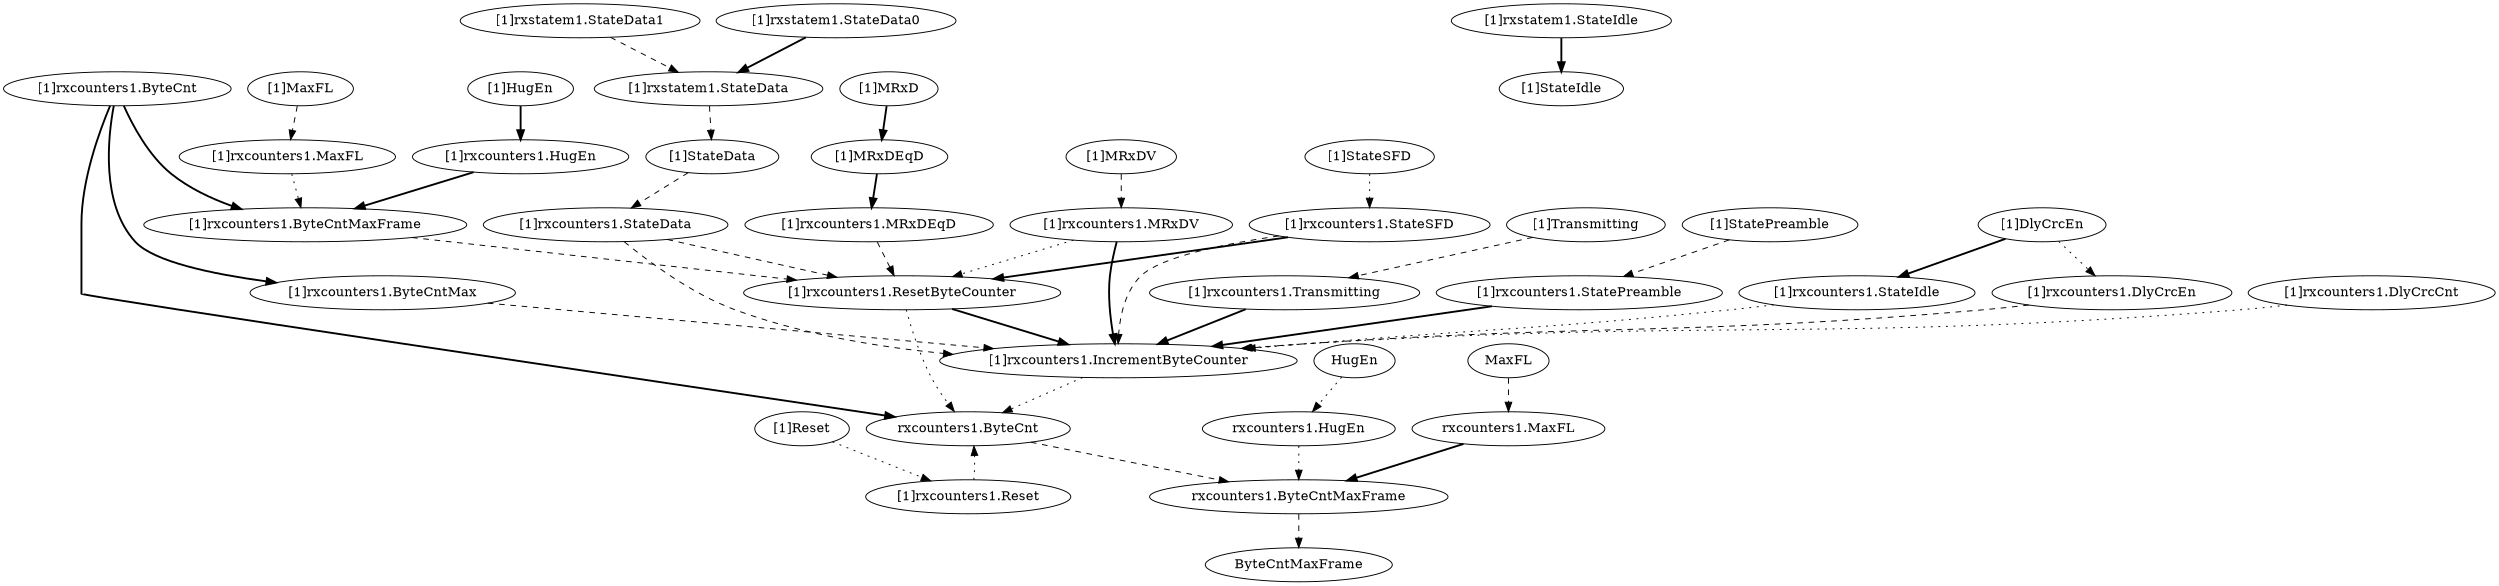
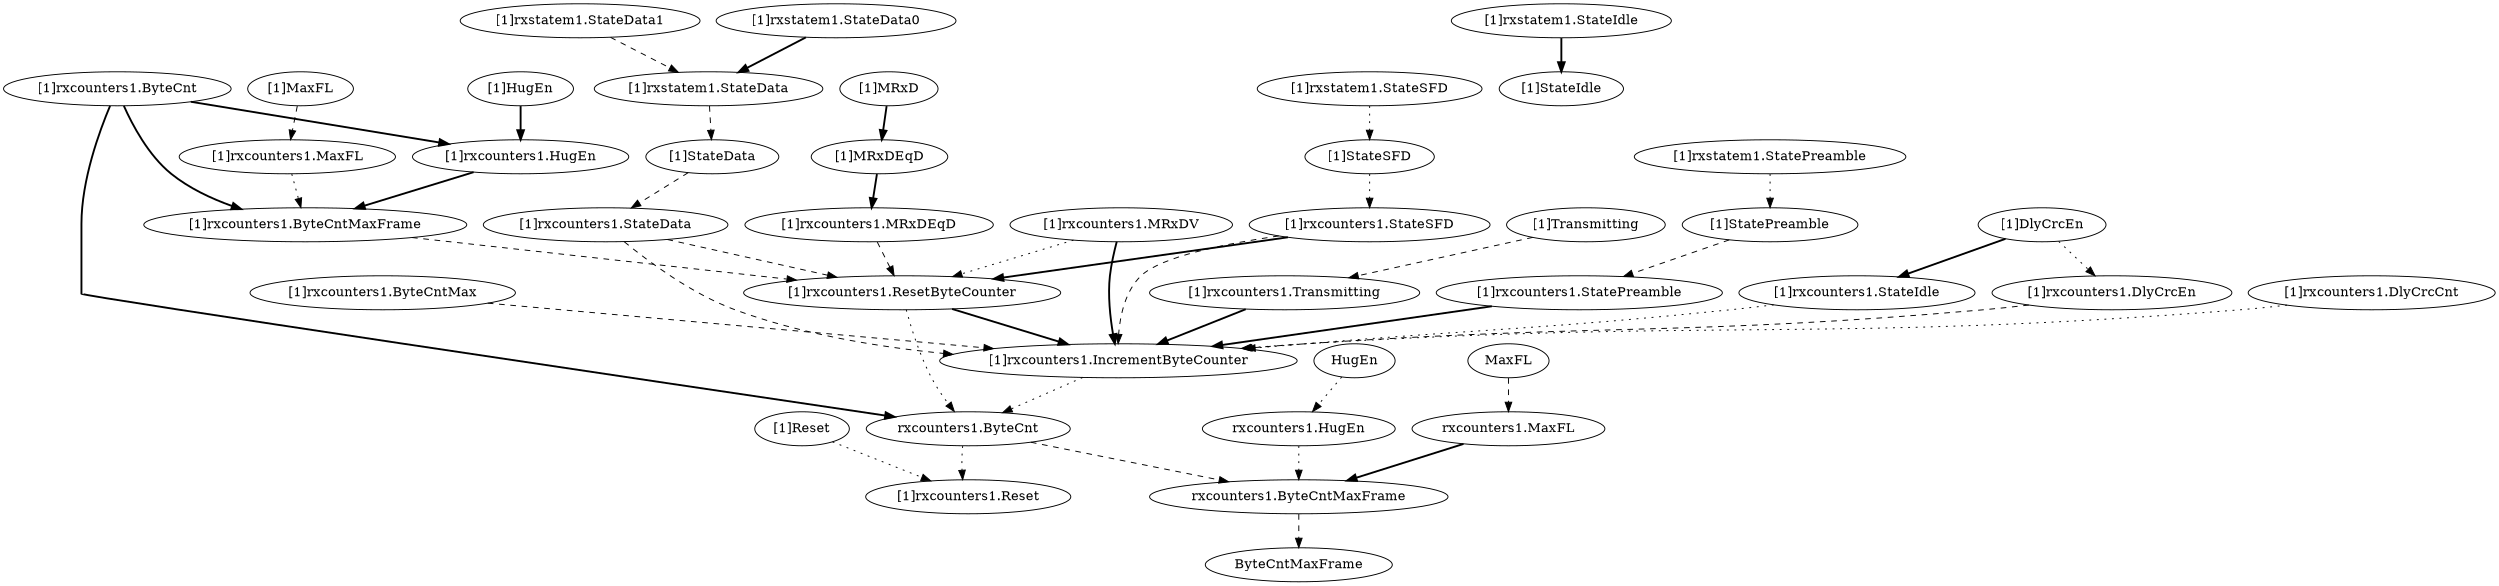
none -> (1370, 89)
(1121, 157) -> none
none -> (1770, 157)
(134, 240) -> (315, 122)
(975, 468) -> (962, 458)
